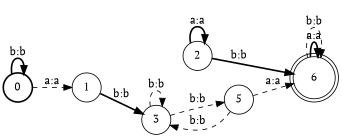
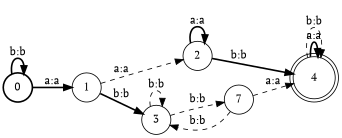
none -> (138, 72)
(314, 78) -> (314, 78)
(48, 87) -> (48, 87)
(239, 100) -> (239, 100)
